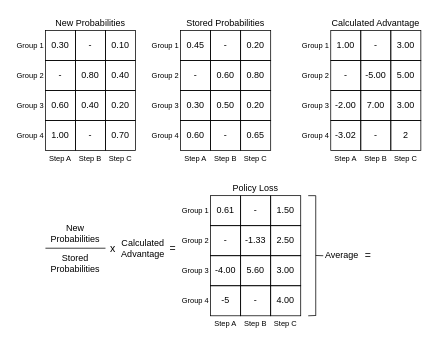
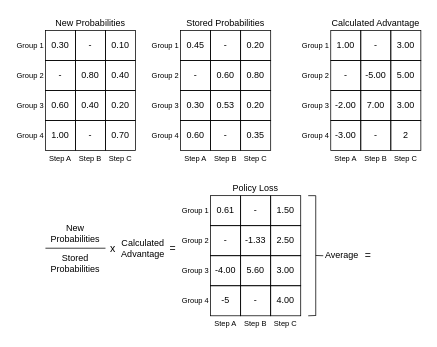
(225, 105) -> (225, 105)
(255, 135) -> (255, 135)
(345, 135) -> (345, 135)
